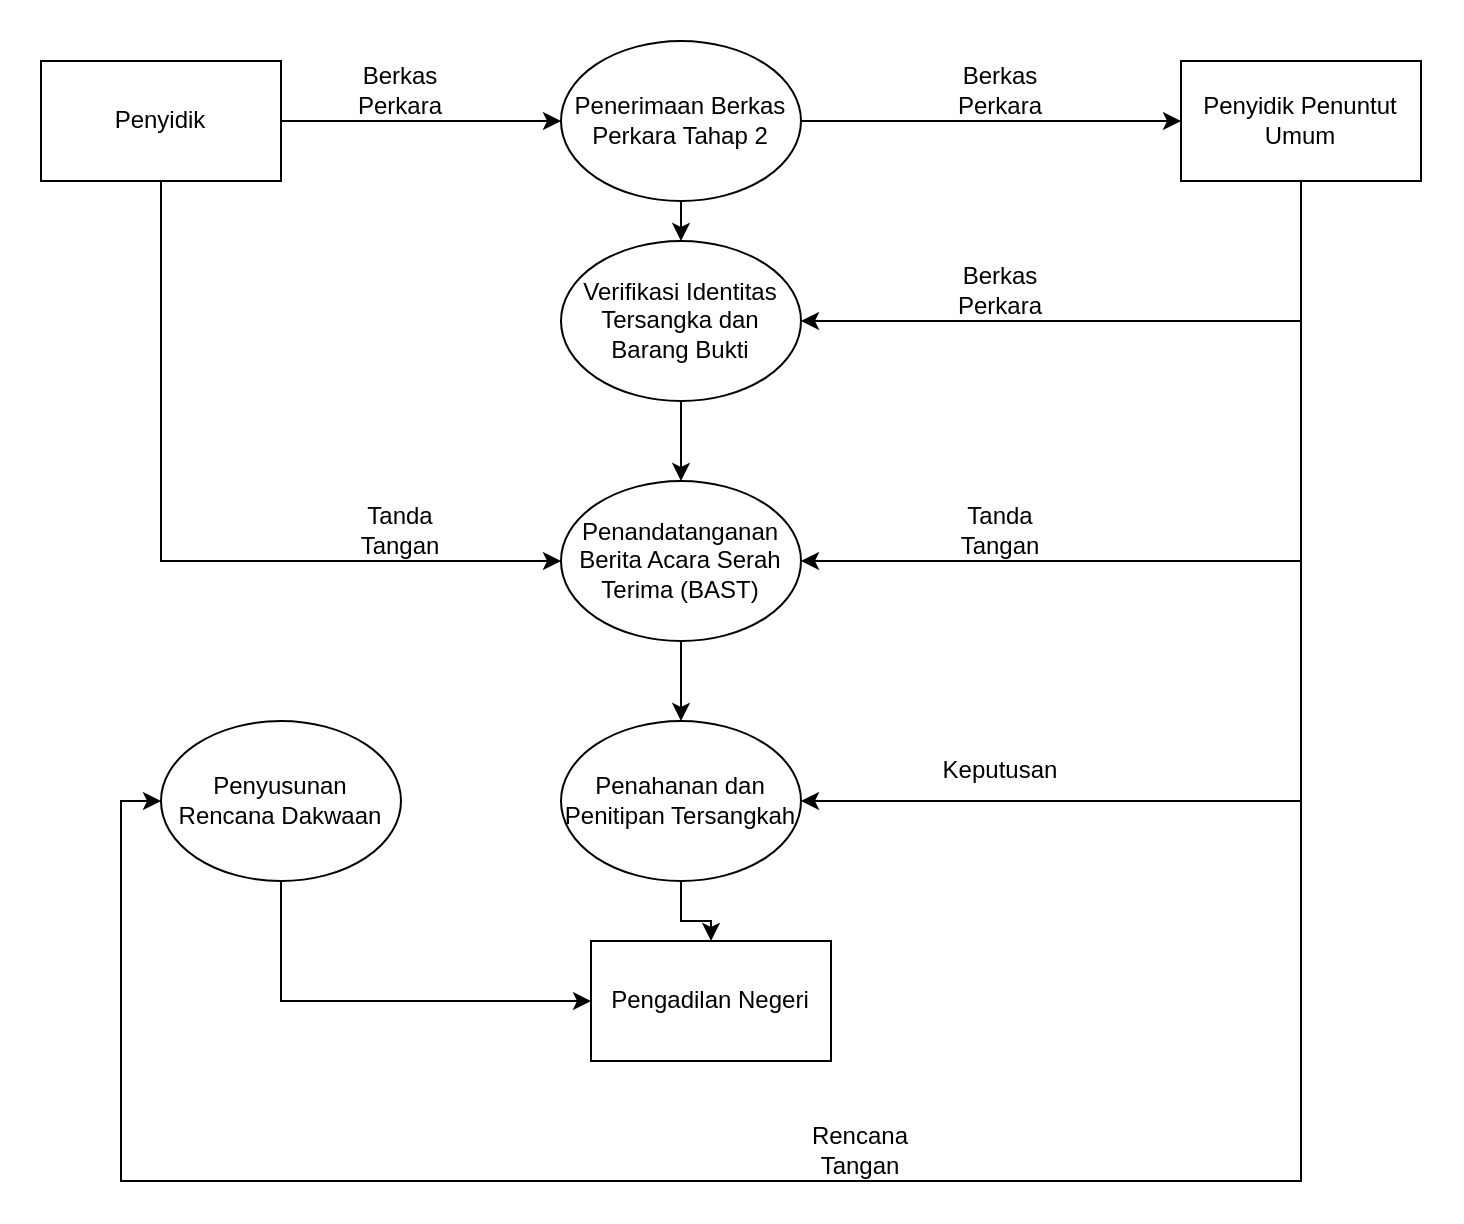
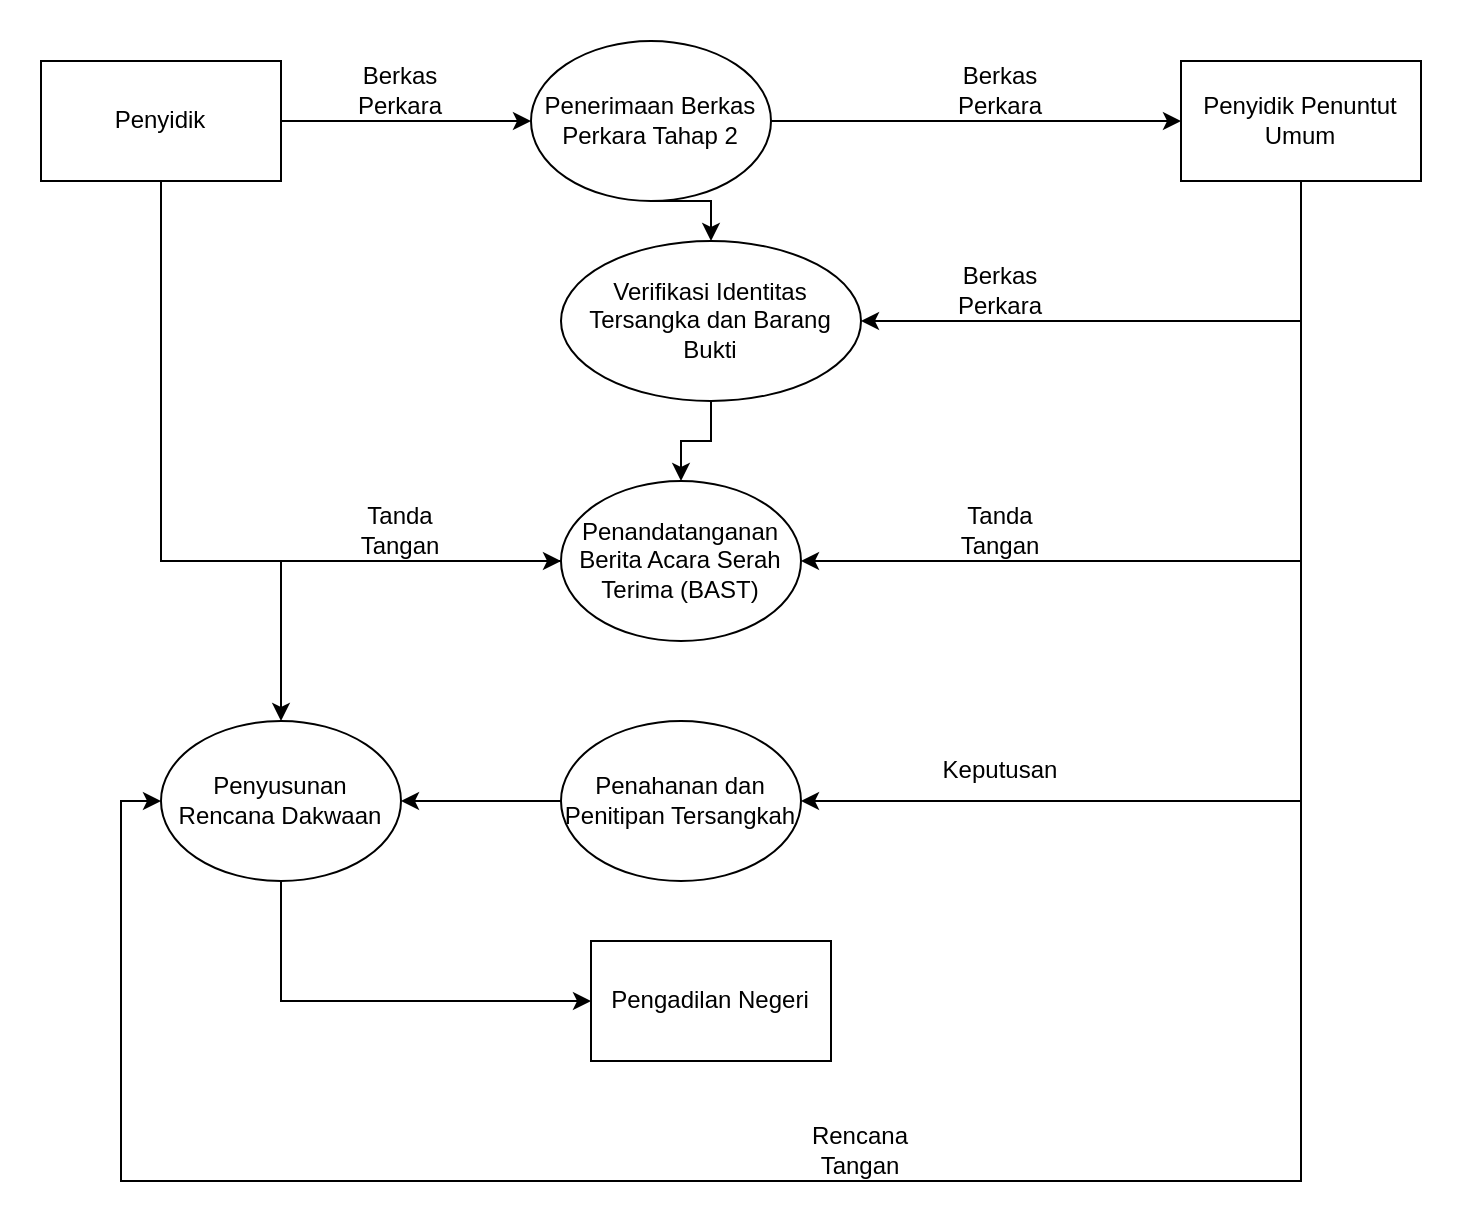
(681, 121) -> (651, 121)
(681, 321) -> (711, 321)
(681, 674) -> (281, 636)
(681, 919) -> (488, 801)
